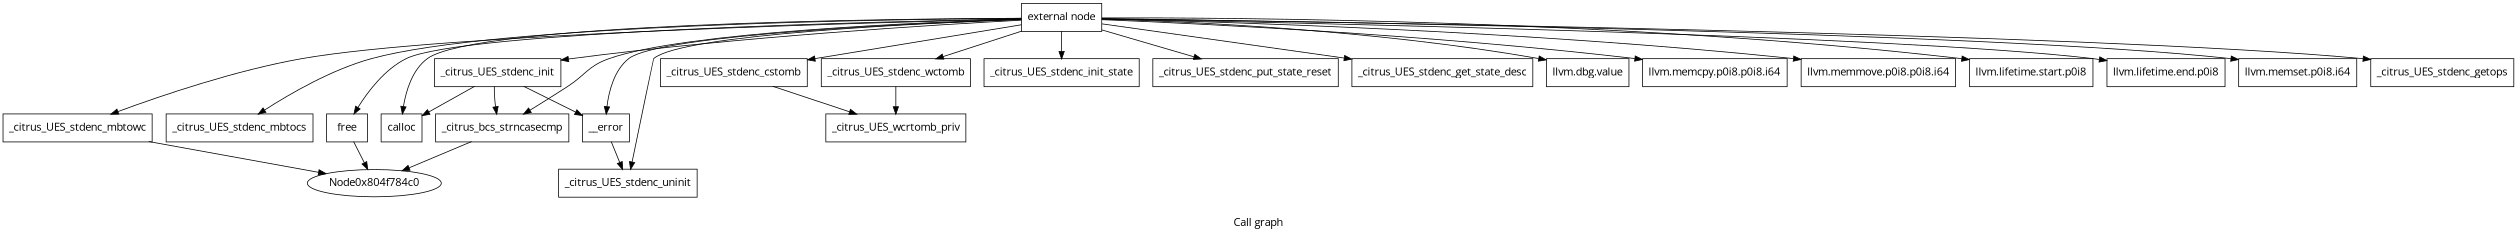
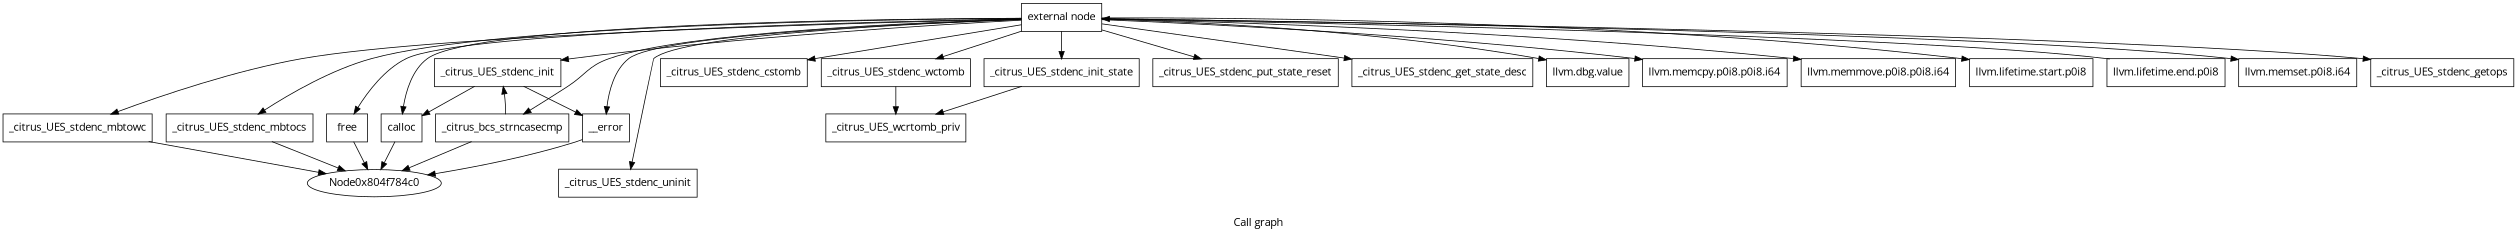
(1850, 42) -> (1835, 40)
(495, 97) -> (505, 104)
(811, 99) -> (982, 99)
none -> (390, 152)
(615, 152) -> (509, 159)
none -> (305, 155)
